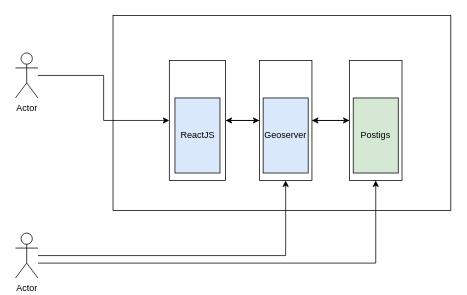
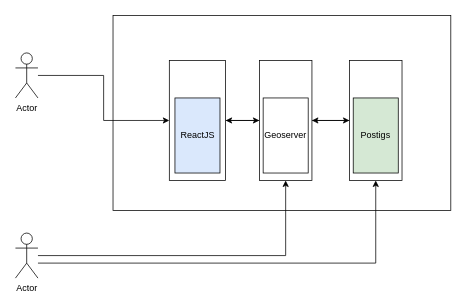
(285, 135) -> (285, 135)
